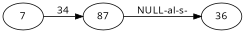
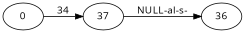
(23, 16) -> (23, 16)
(103, 16) -> (103, 16)
